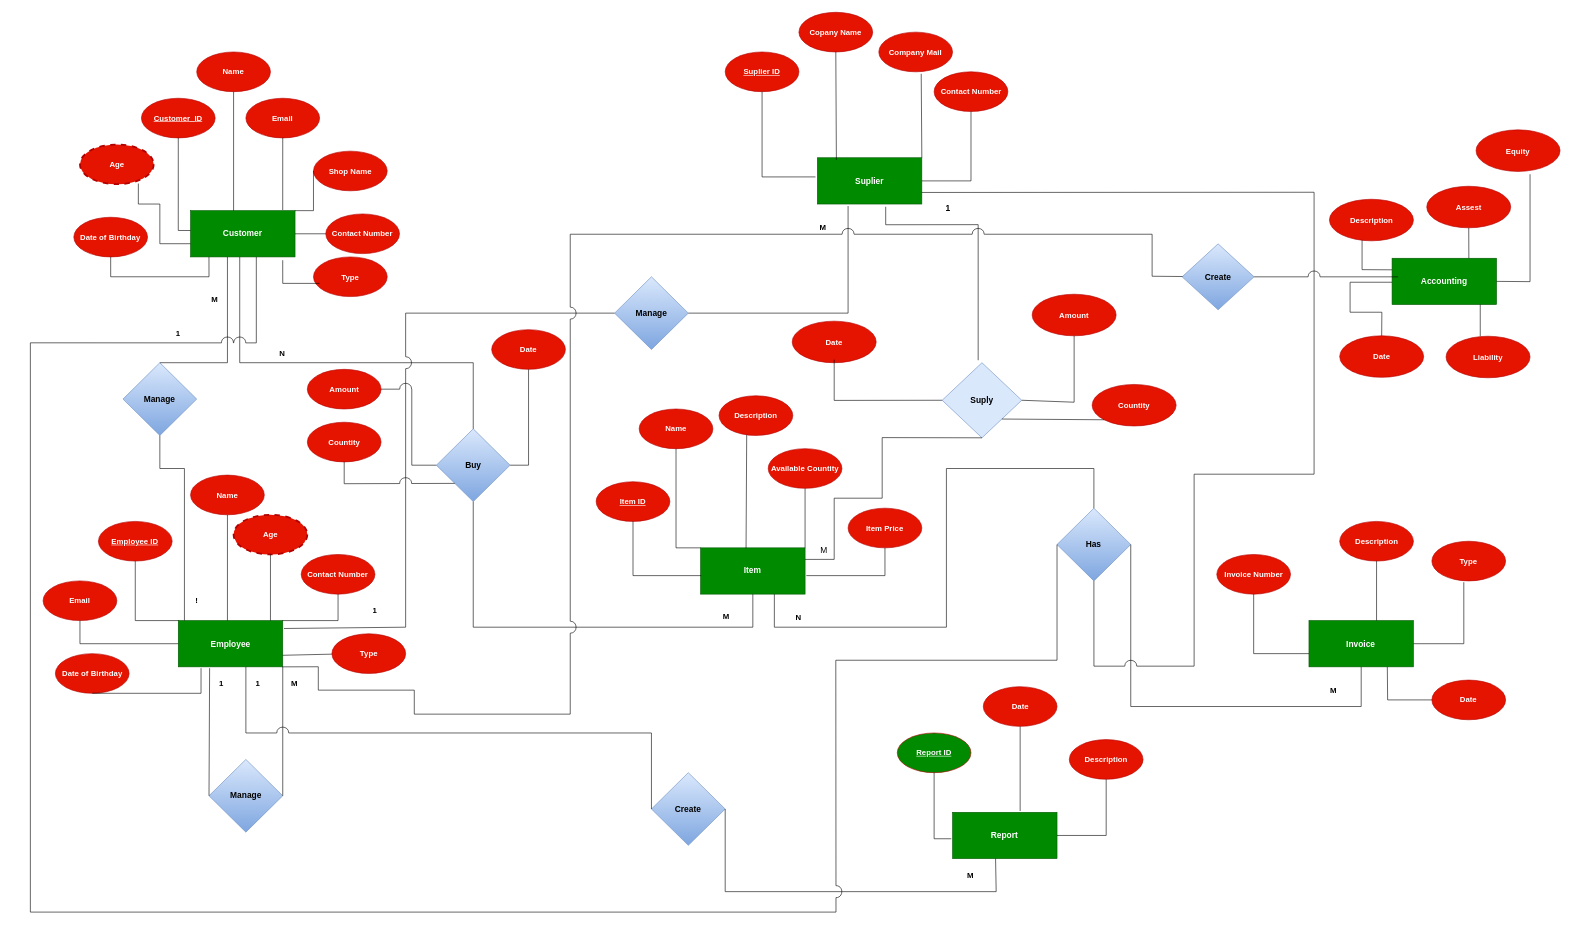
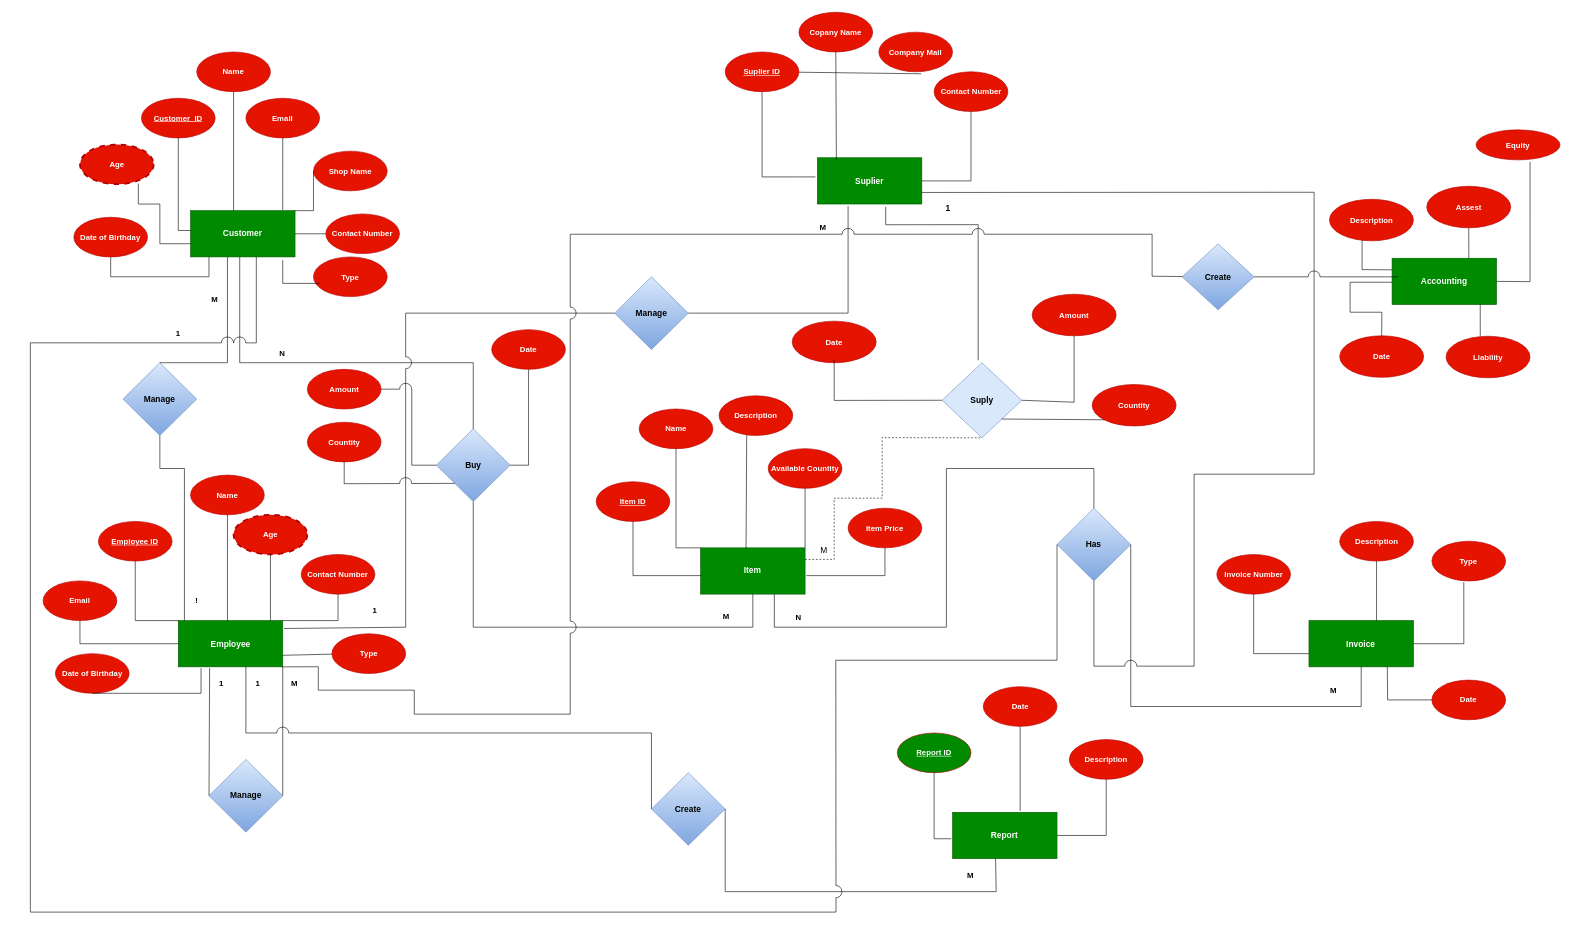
(922, 115) -> (860, 73)
(1518, 151) -> (1518, 145)
(882, 488) -> (882, 488)
